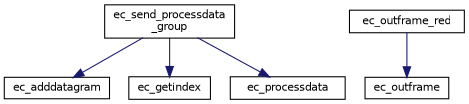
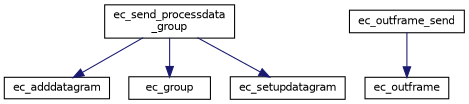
(407, 21) -> (407, 21)
(170, 88) -> (170, 88)
(288, 88) -> (288, 88)
